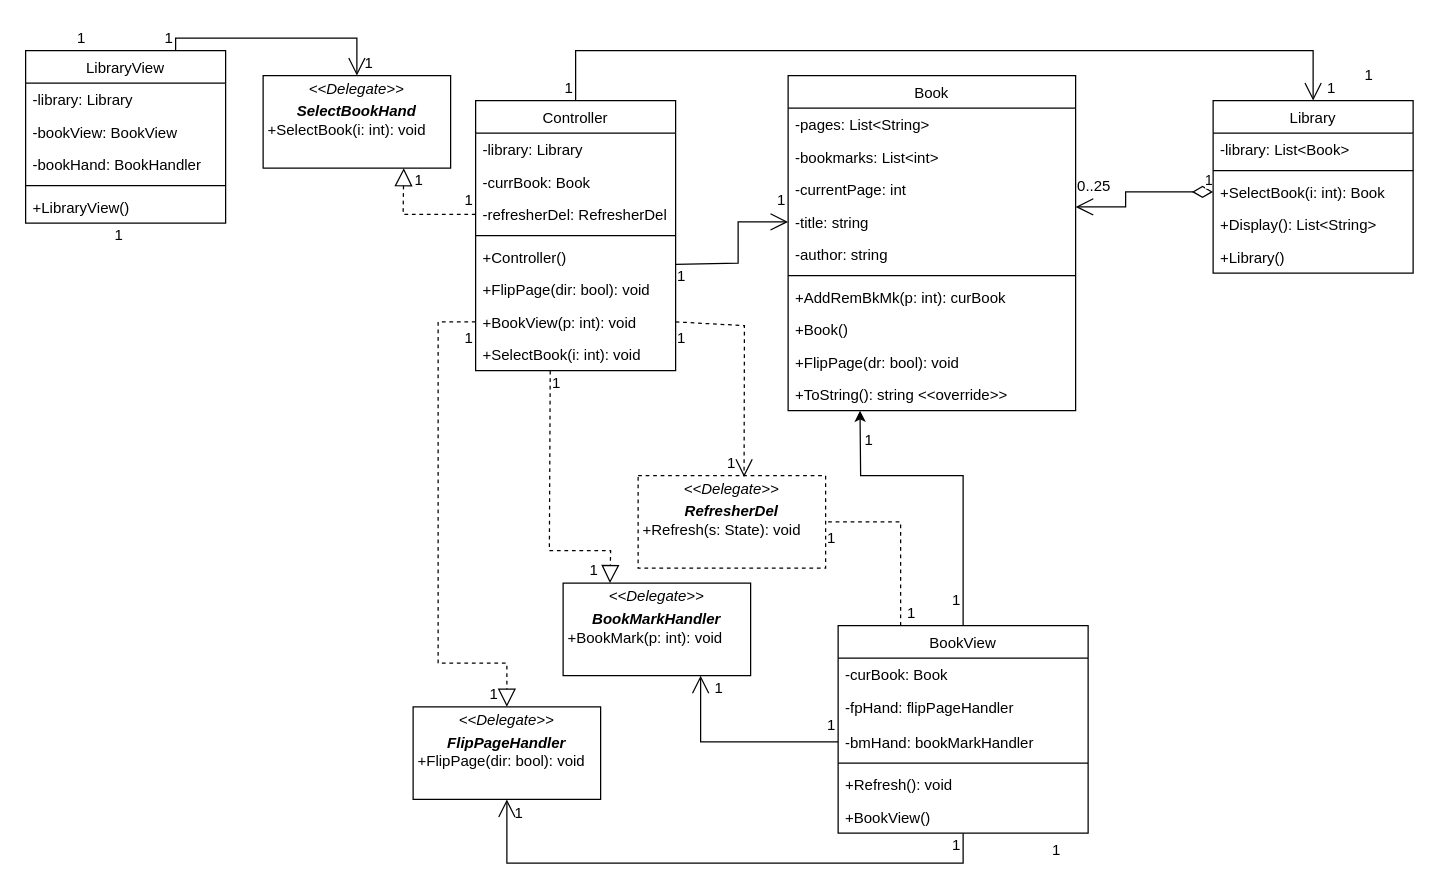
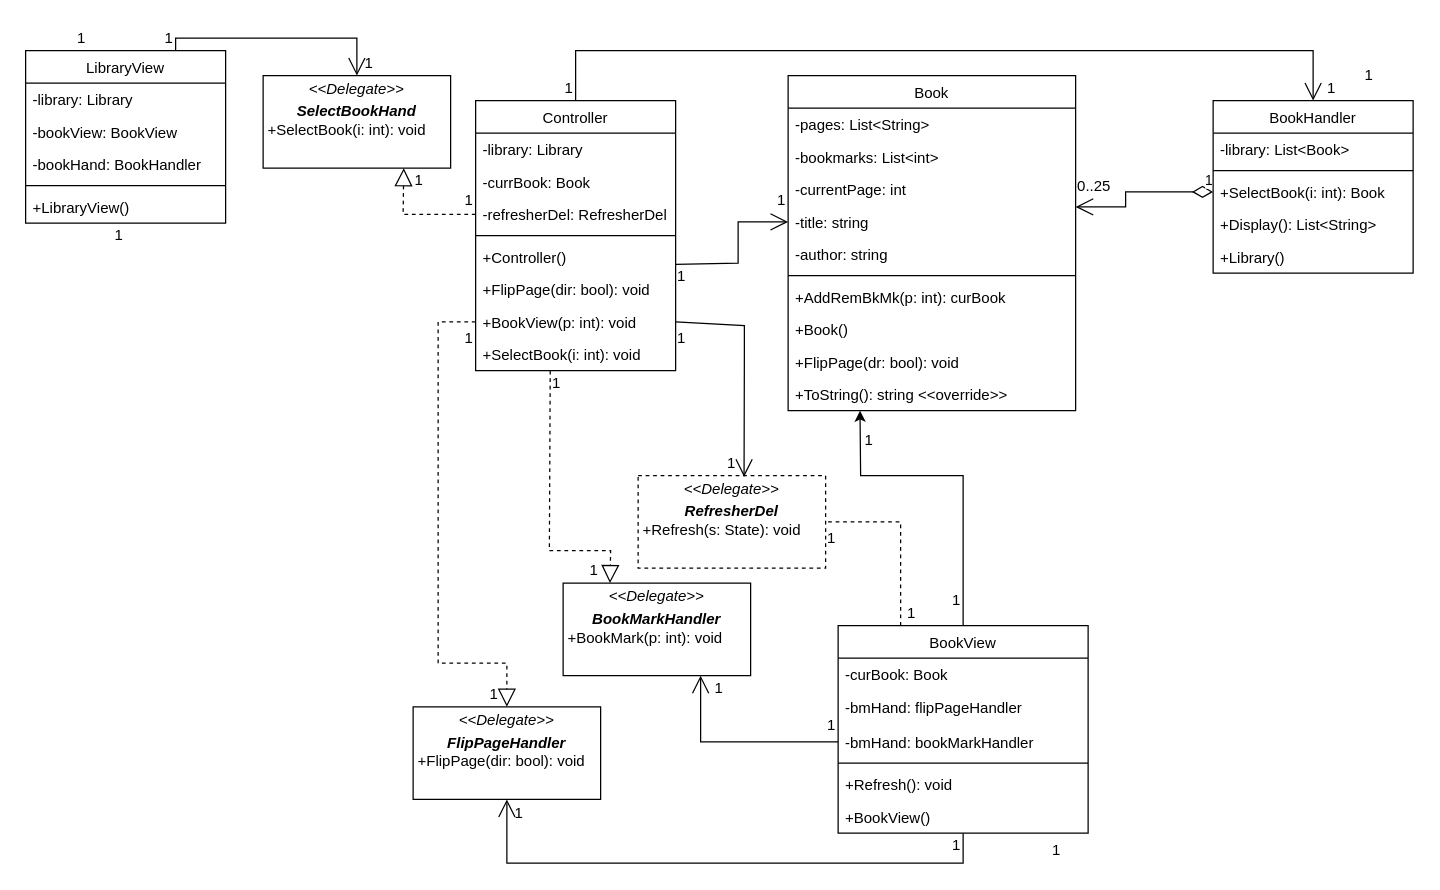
(1313, 118) -> (1313, 118)
(744, 367) -> (744, 367)
(936, 708) -> (936, 708)
